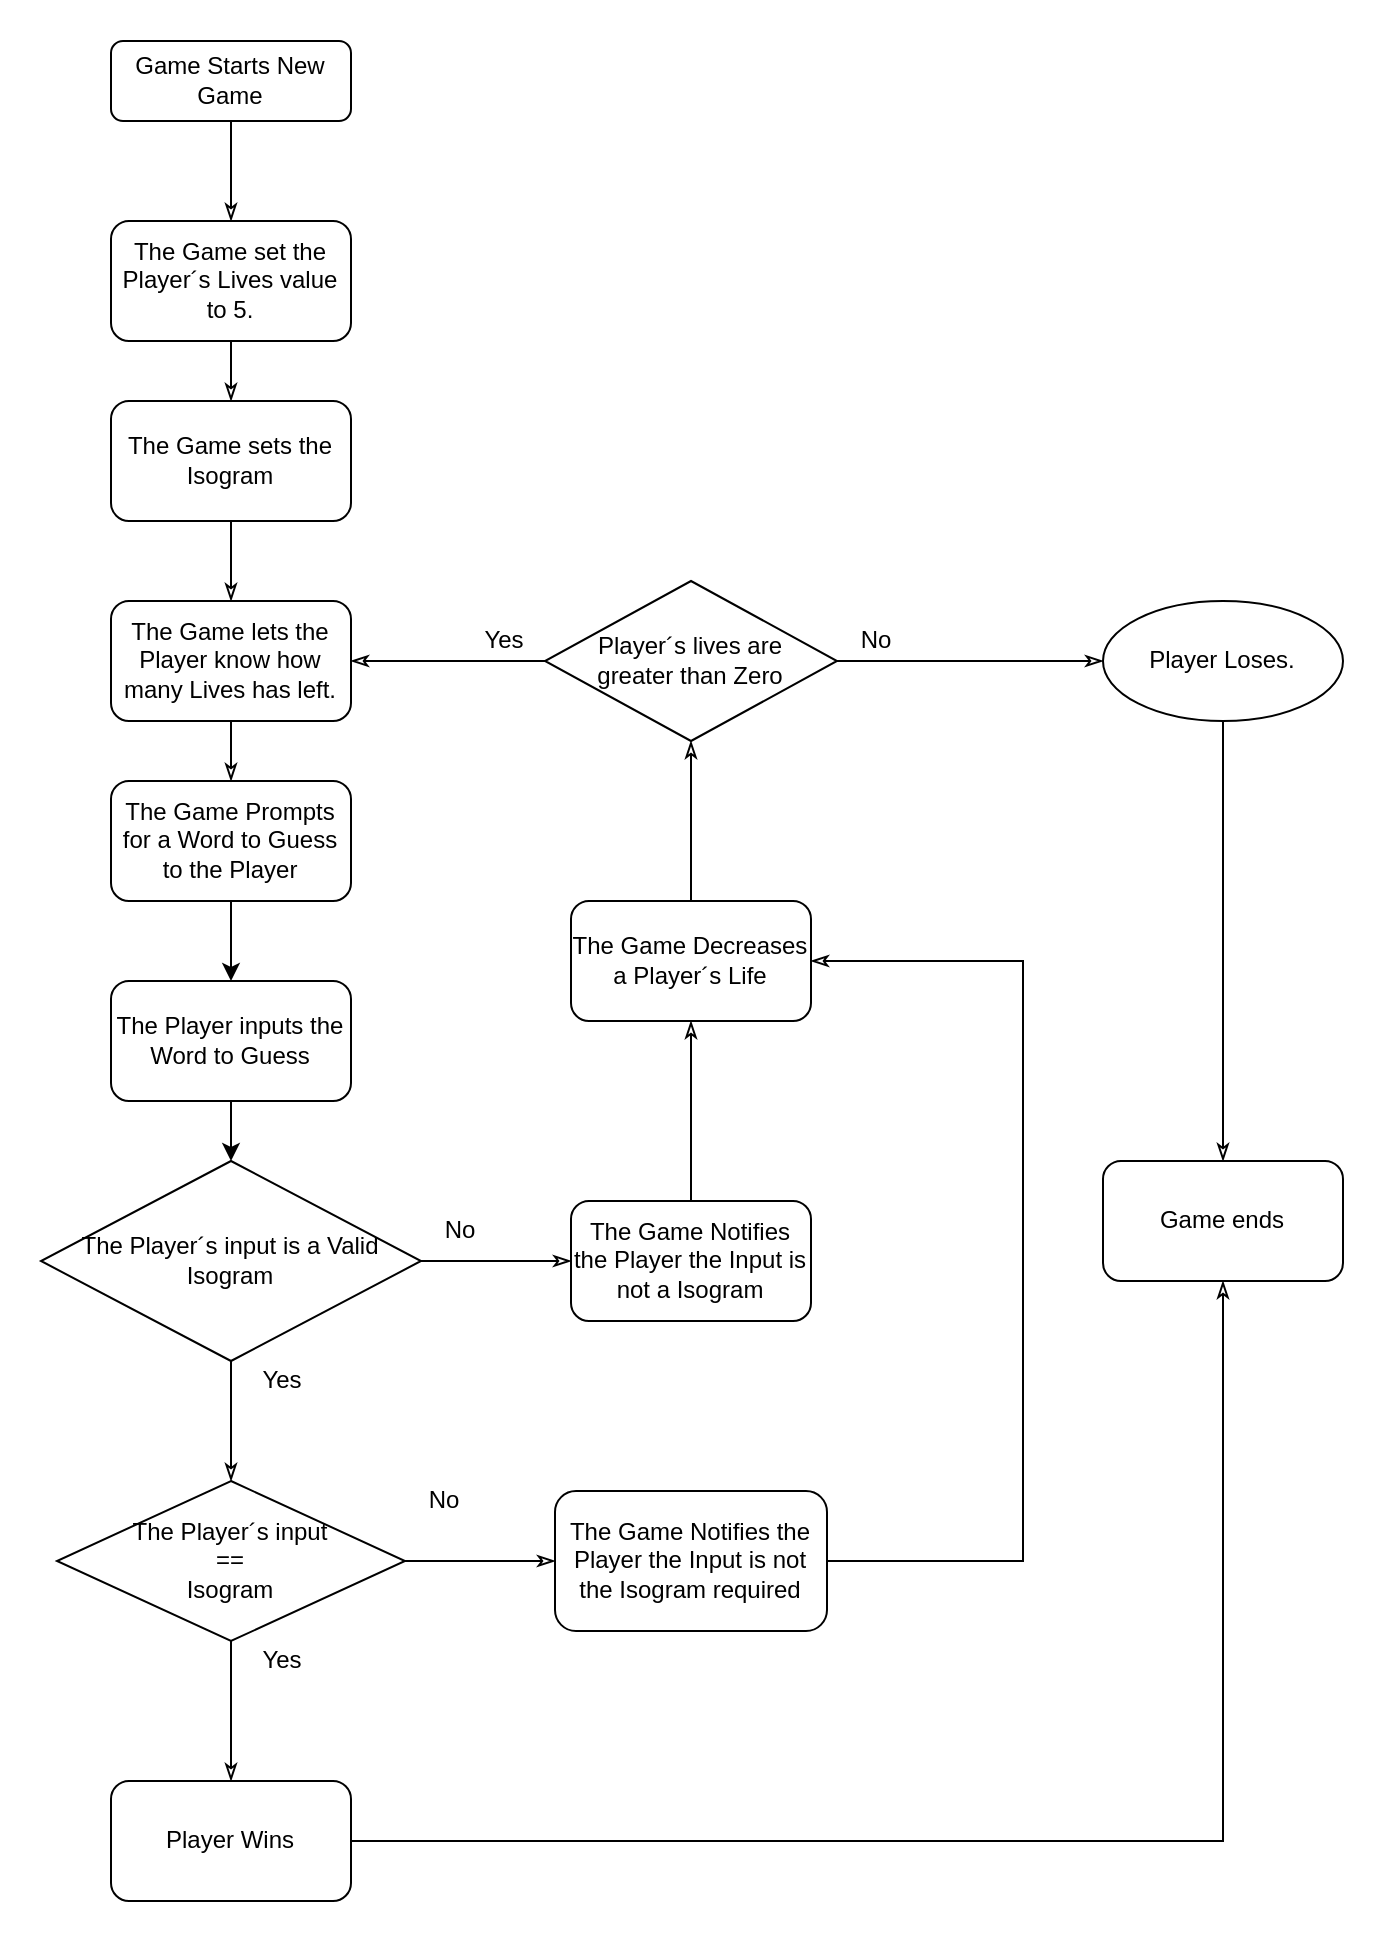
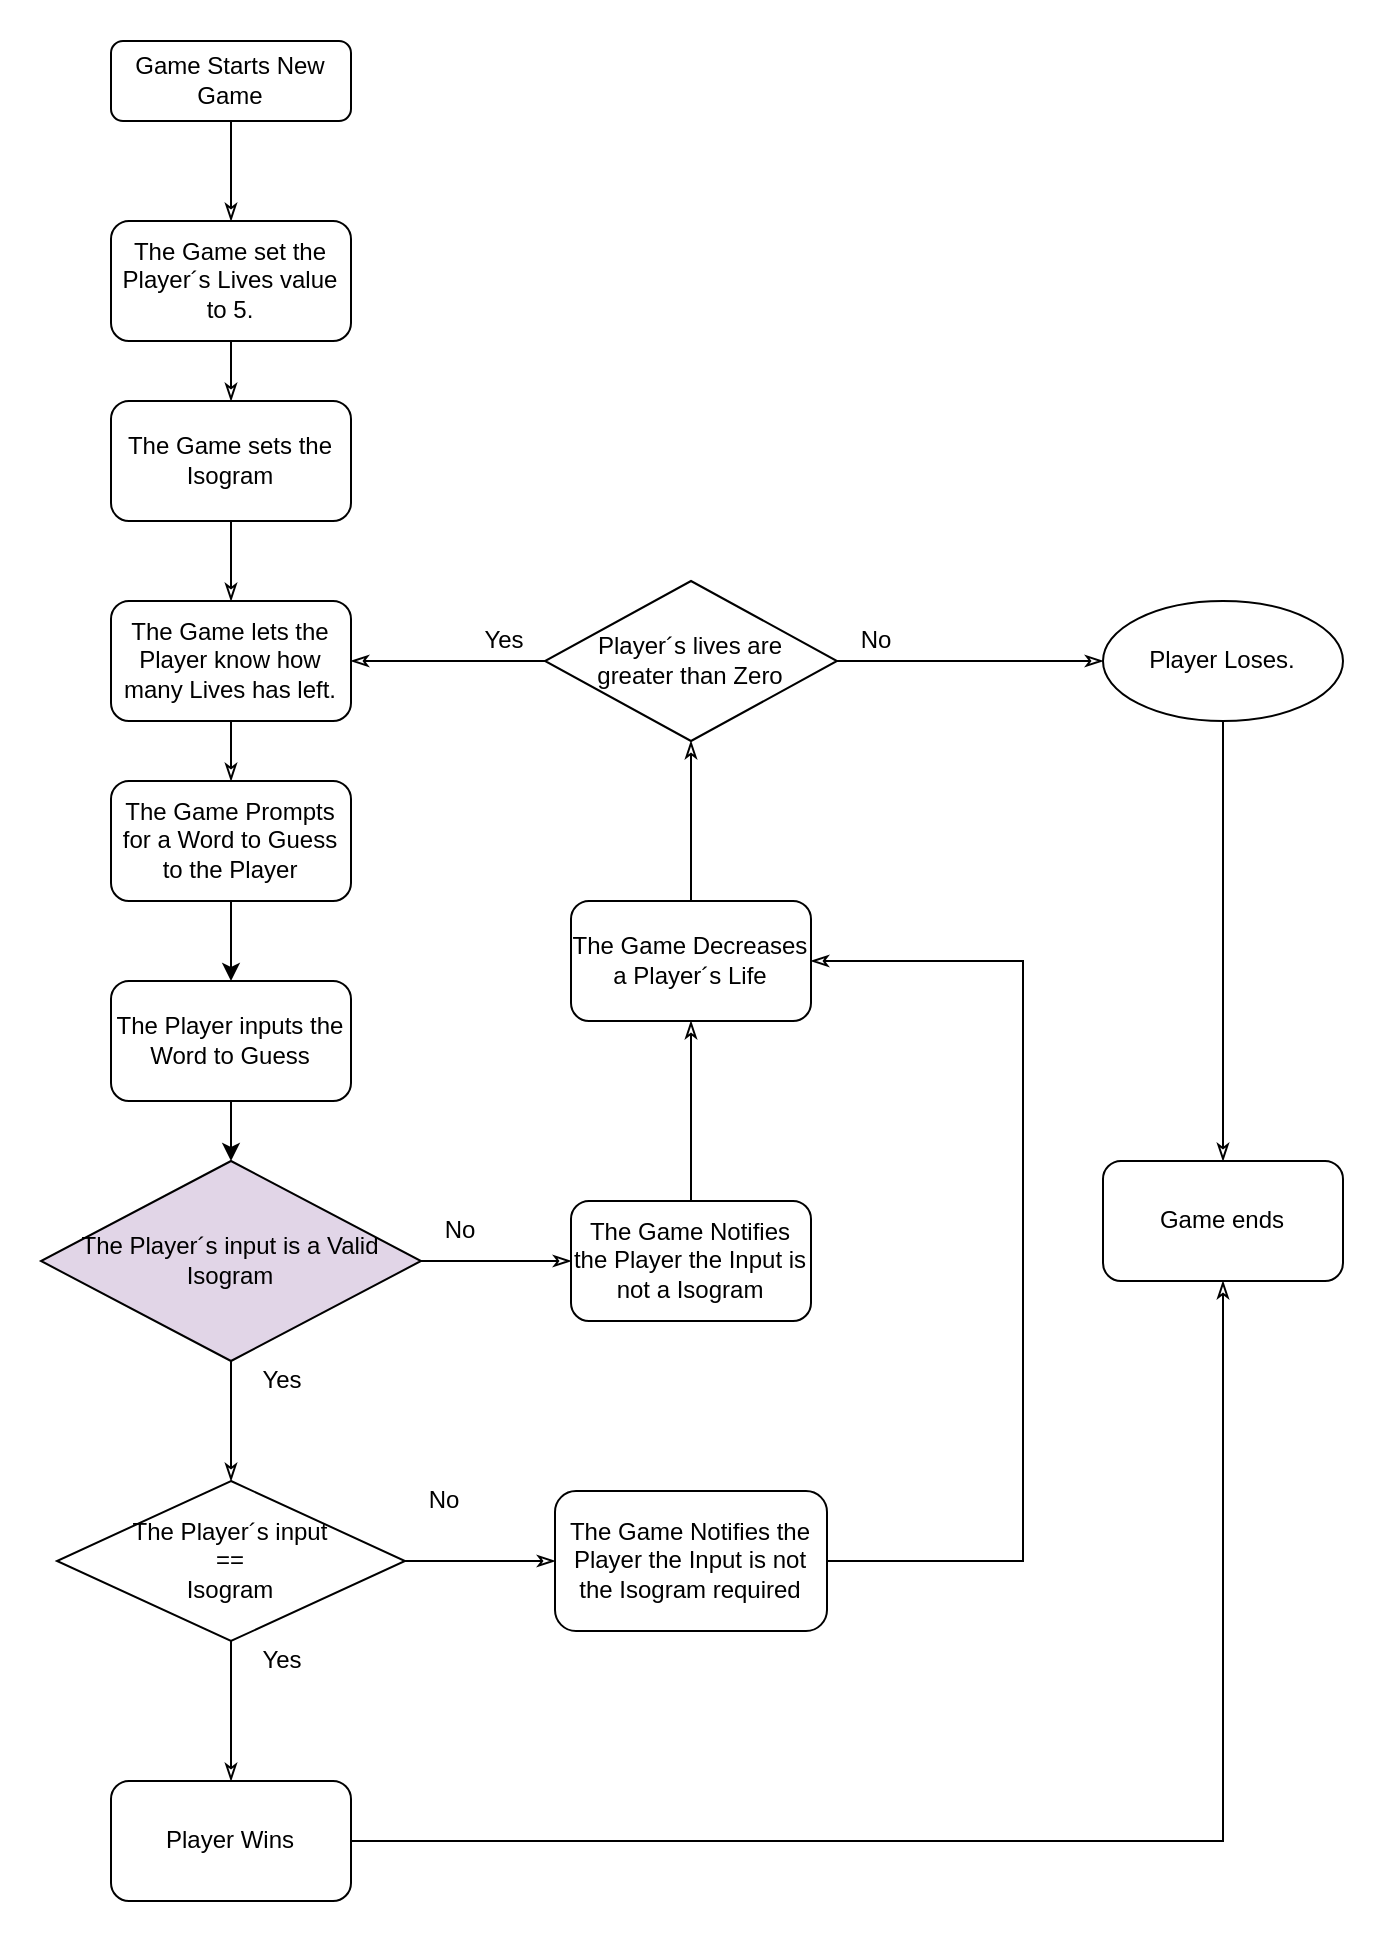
(231, 1261) -> (231, 1261)
